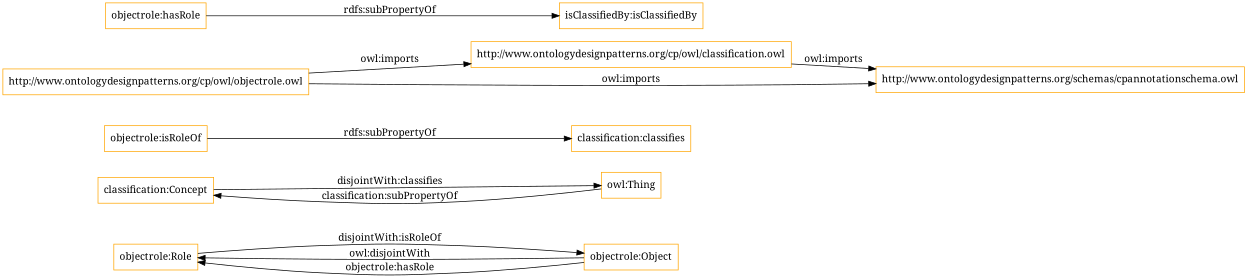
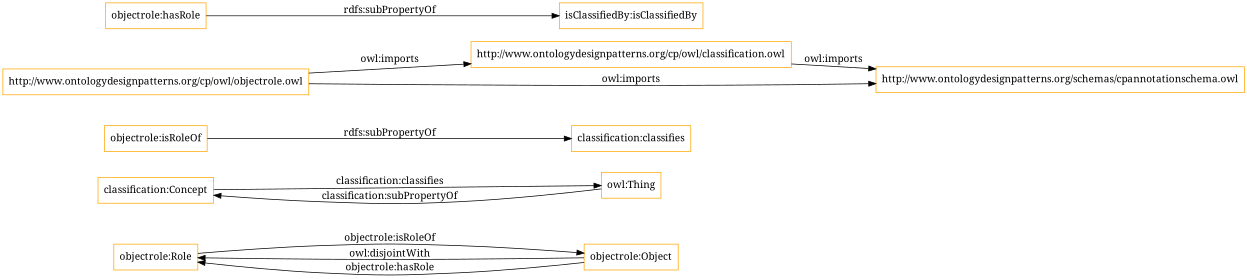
(390, 181) -> (390, 181)
(390, 238) -> (390, 238)
